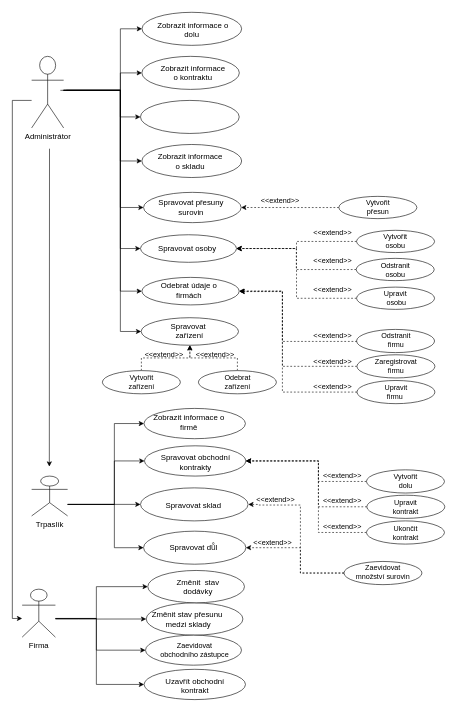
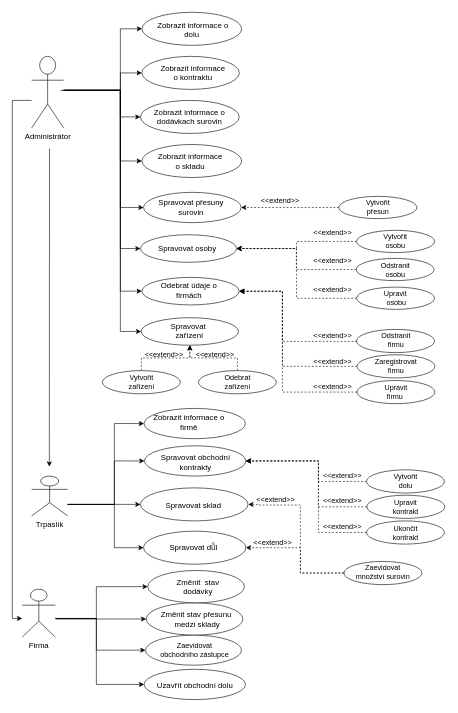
none -> (190, 117)
(187, 619) -> (196, 619)
(195, 686) -> (195, 686)
